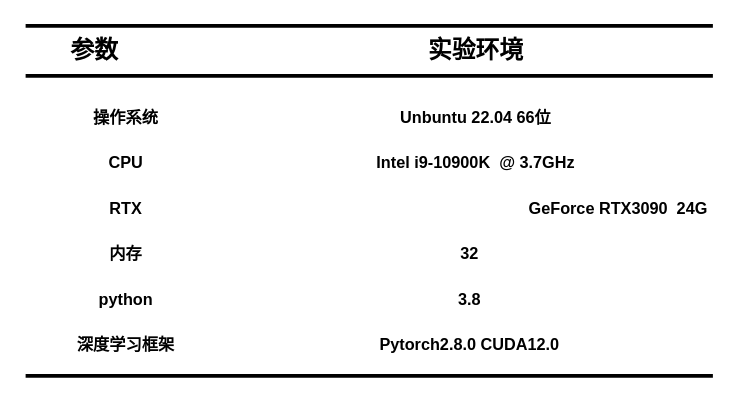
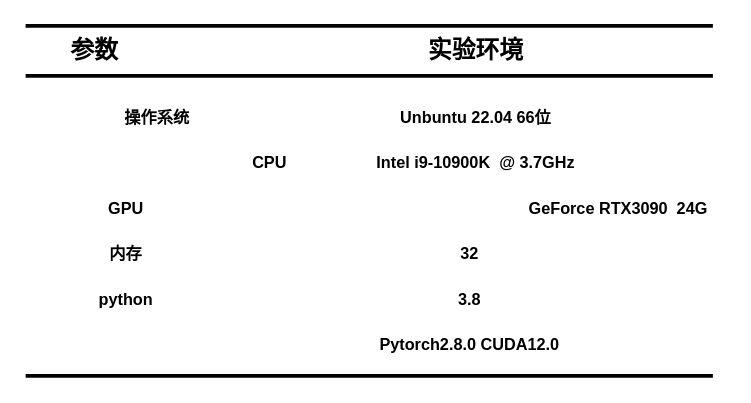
(126, 117) -> (157, 117)
(126, 162) -> (269, 162)
(126, 208) -> (126, 208)
(126, 344) -> none
